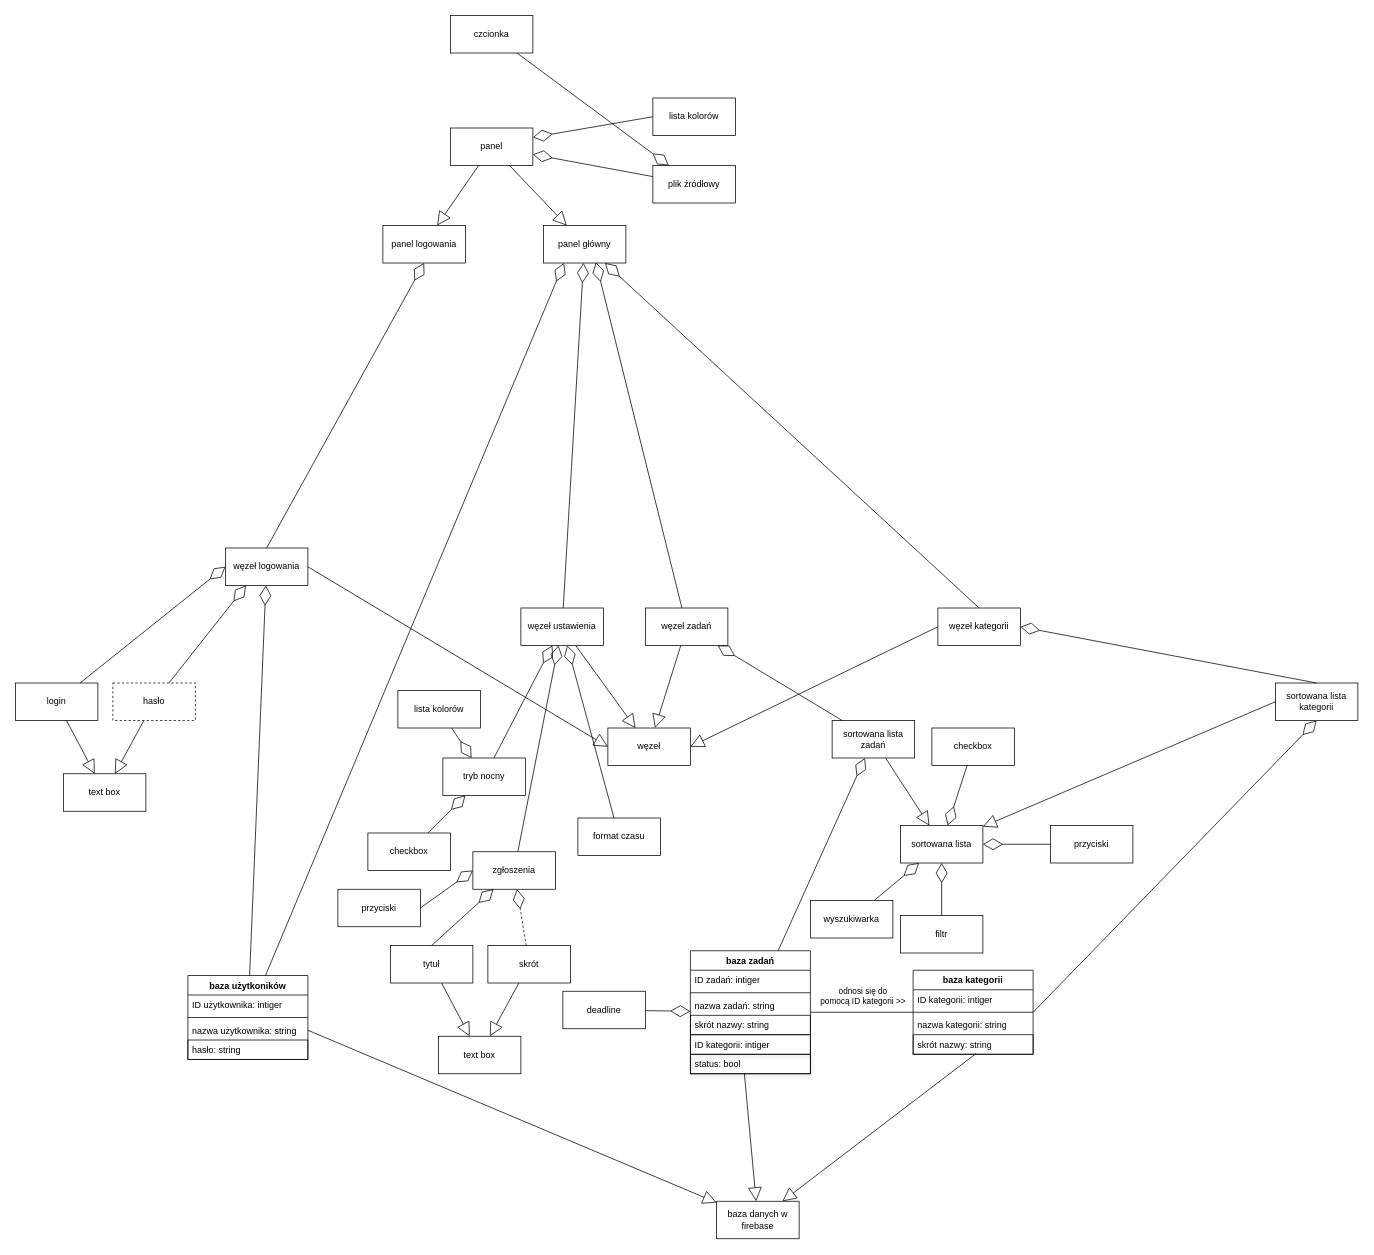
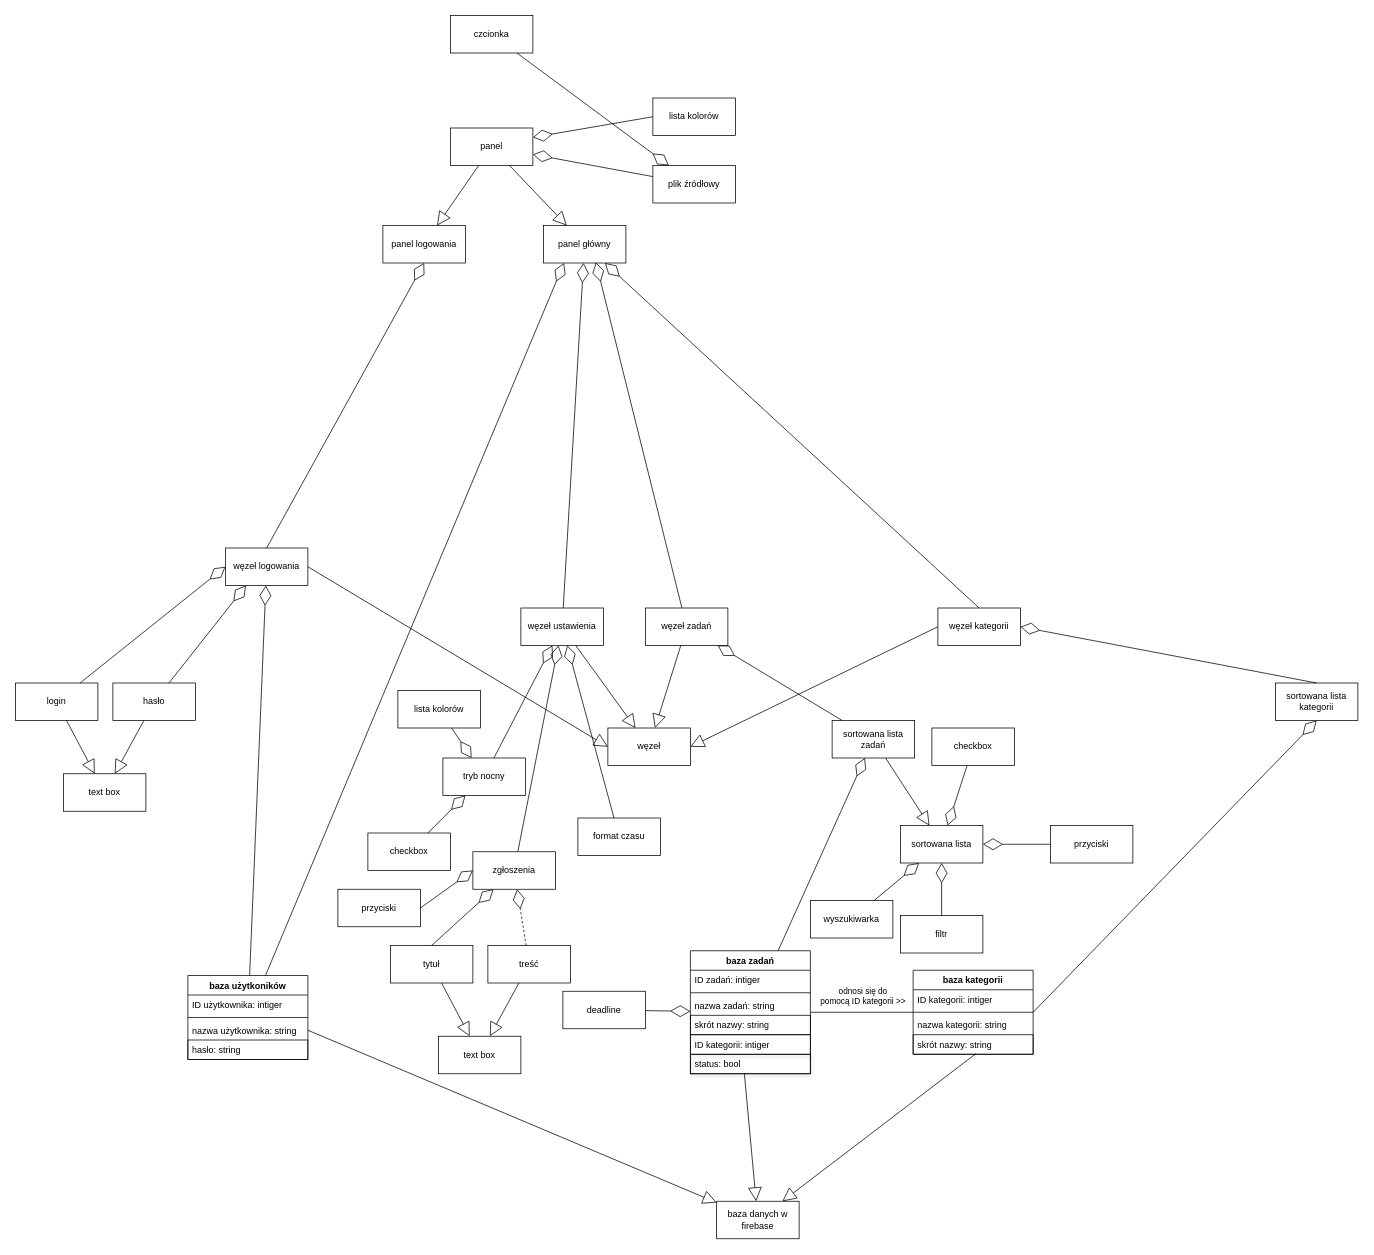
(154, 702) -> (154, 702)
(1135, 761) -> none
(529, 964) -> (529, 964)
